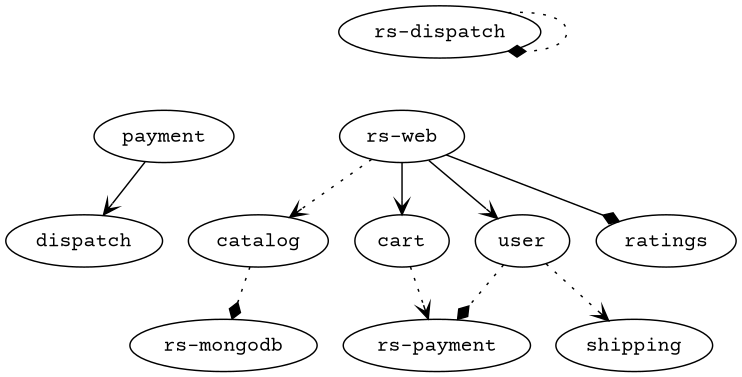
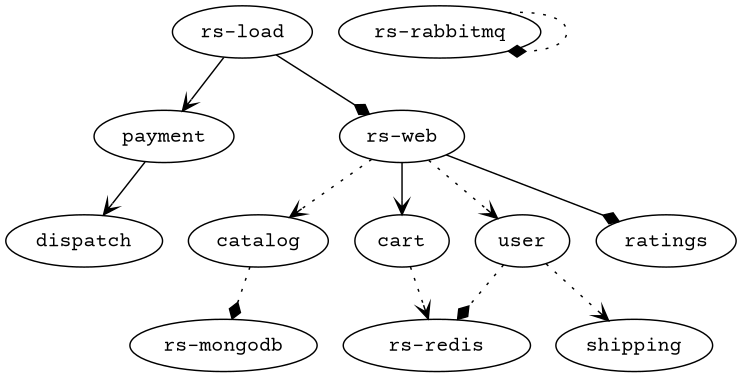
none -> (242, 32)
(440, 32) -> (440, 32)
(457, 185) -> (457, 185)
(437, 345) -> (437, 345)
